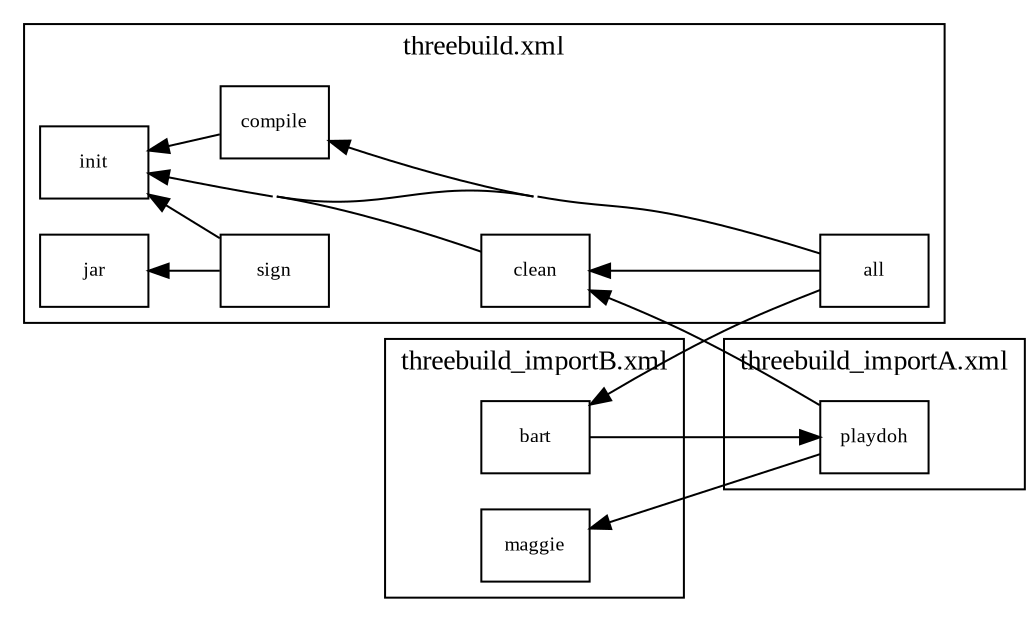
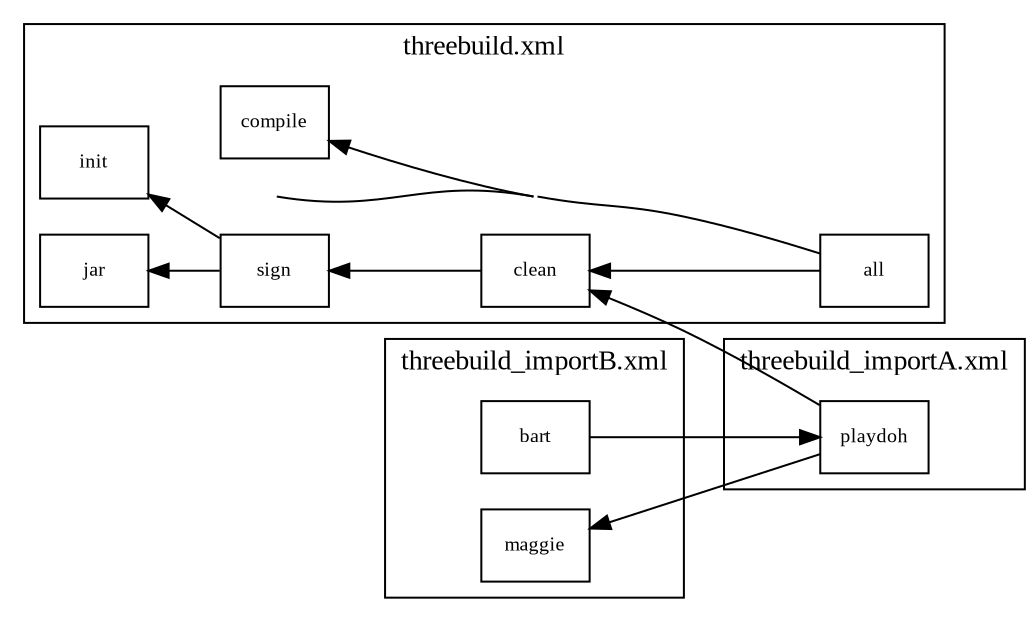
(194, 140) -> none
(380, 220) -> (415, 271)
(669, 359) -> none
